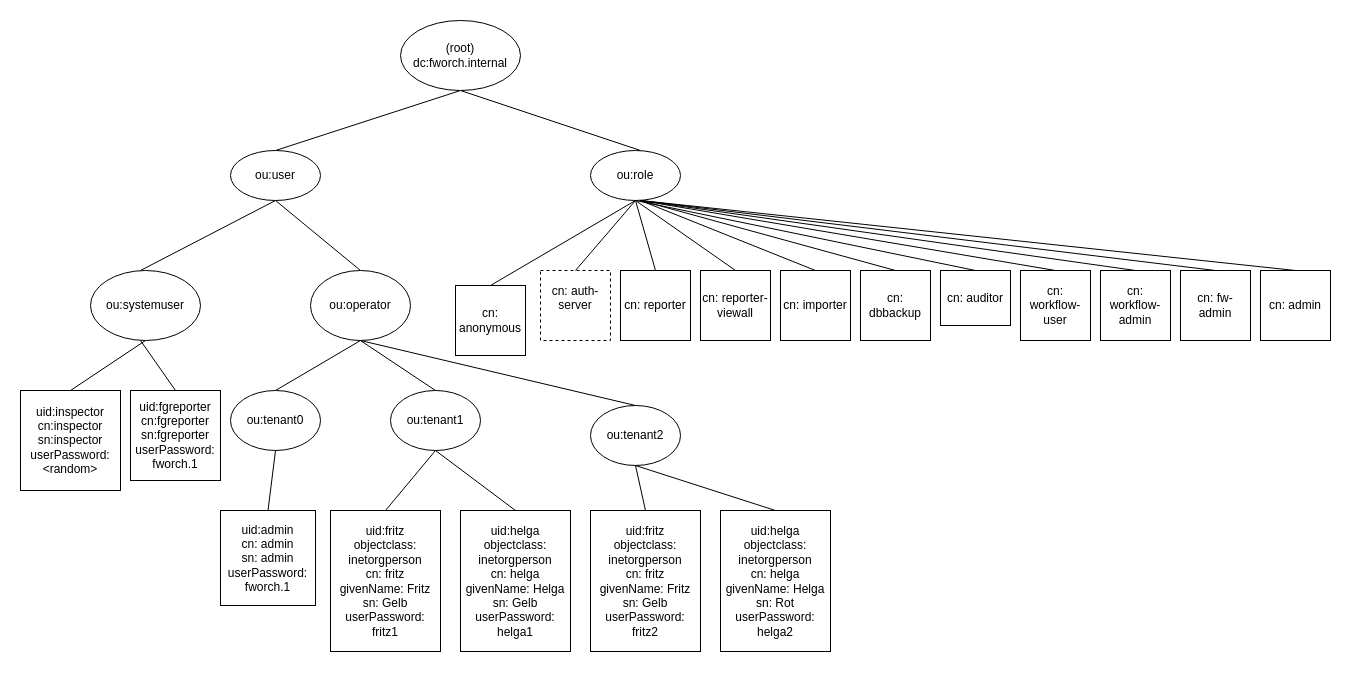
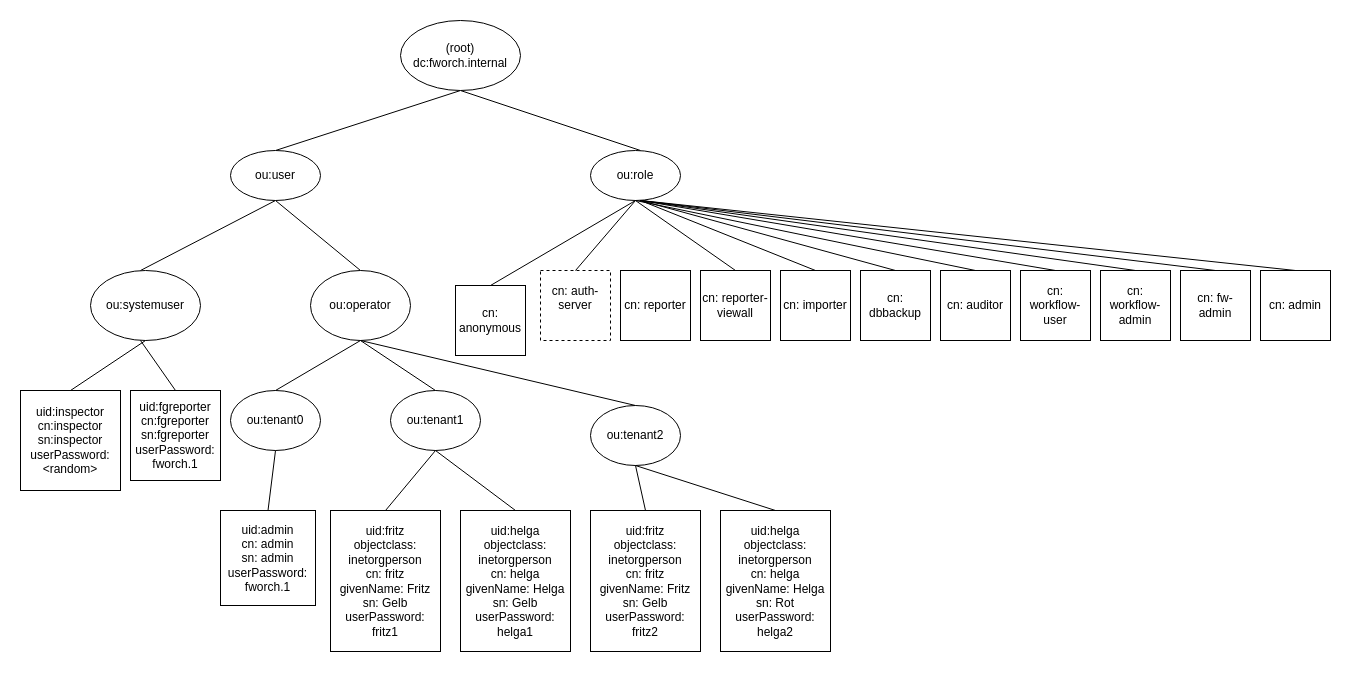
(646, 237) -> none
(976, 298) -> (976, 306)
